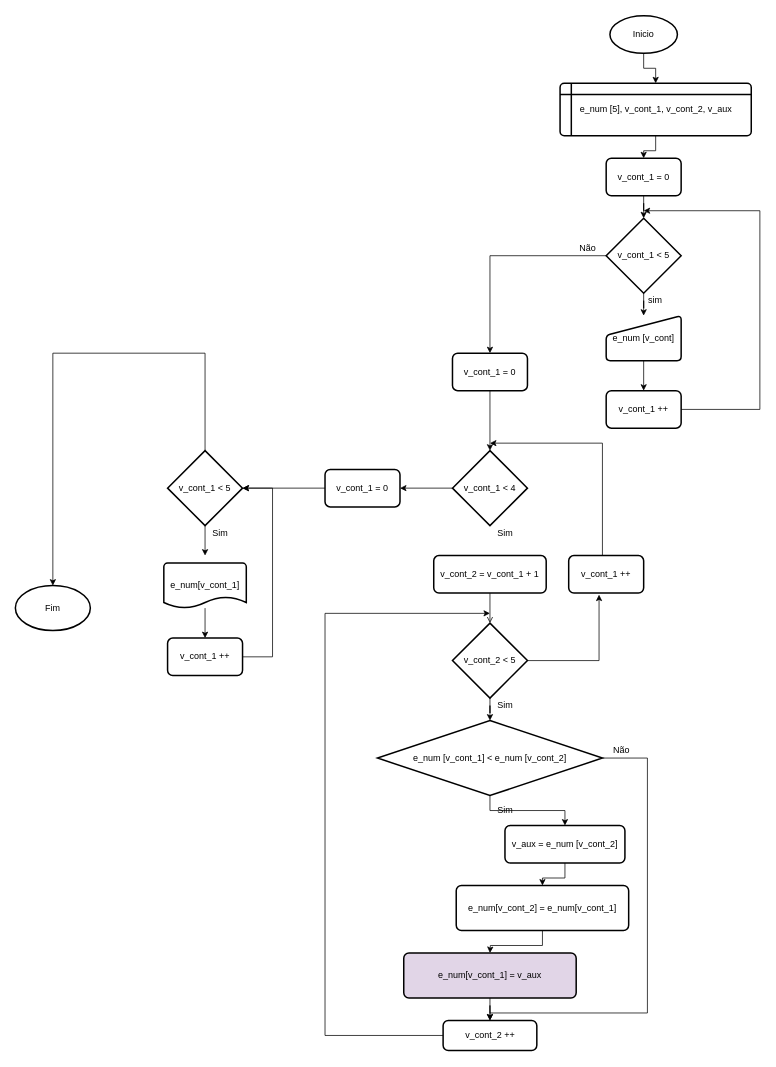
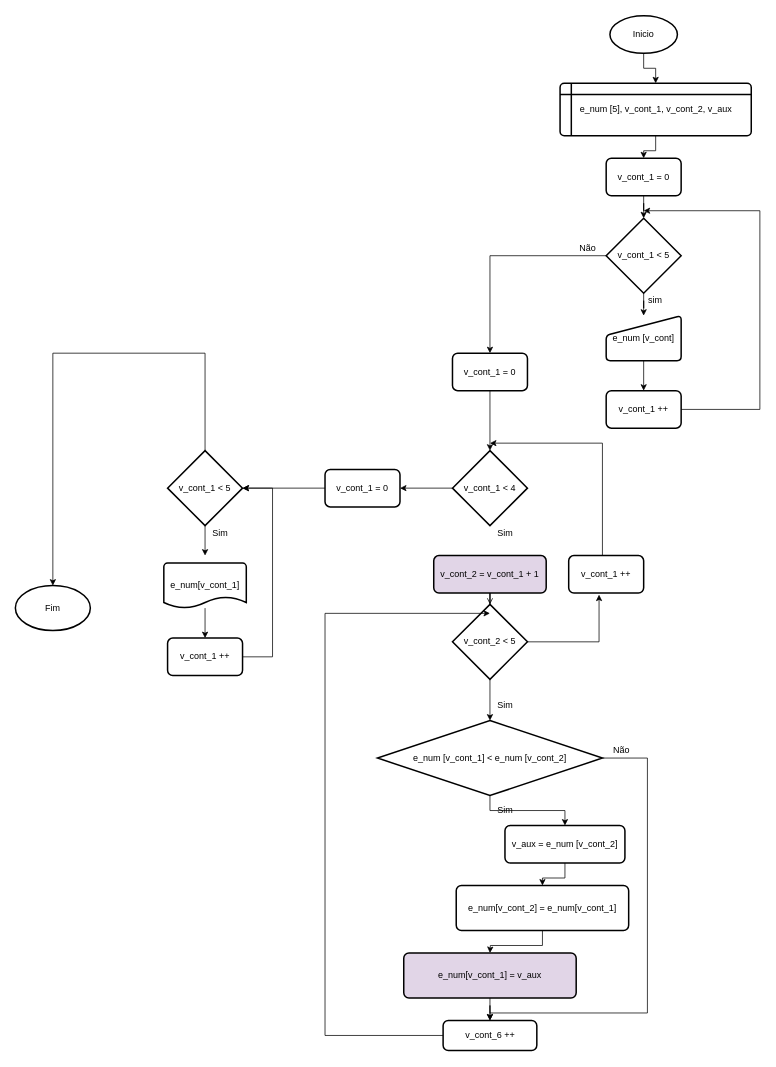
(490, 574) -> (490, 574)
(490, 660) -> (490, 642)
(491, 1035) -> (491, 1035)
